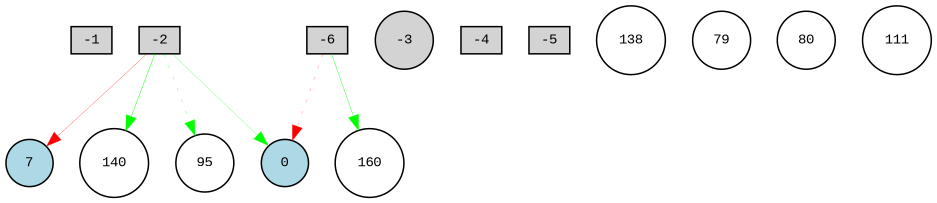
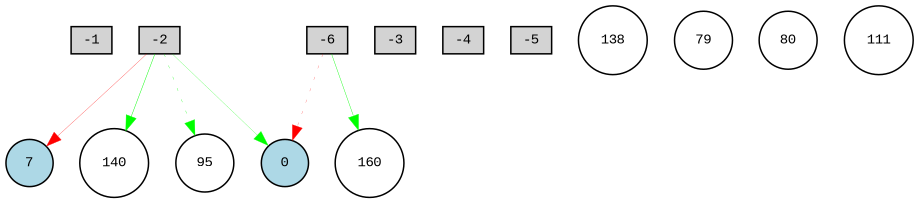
(404, 40) -> (395, 40)
